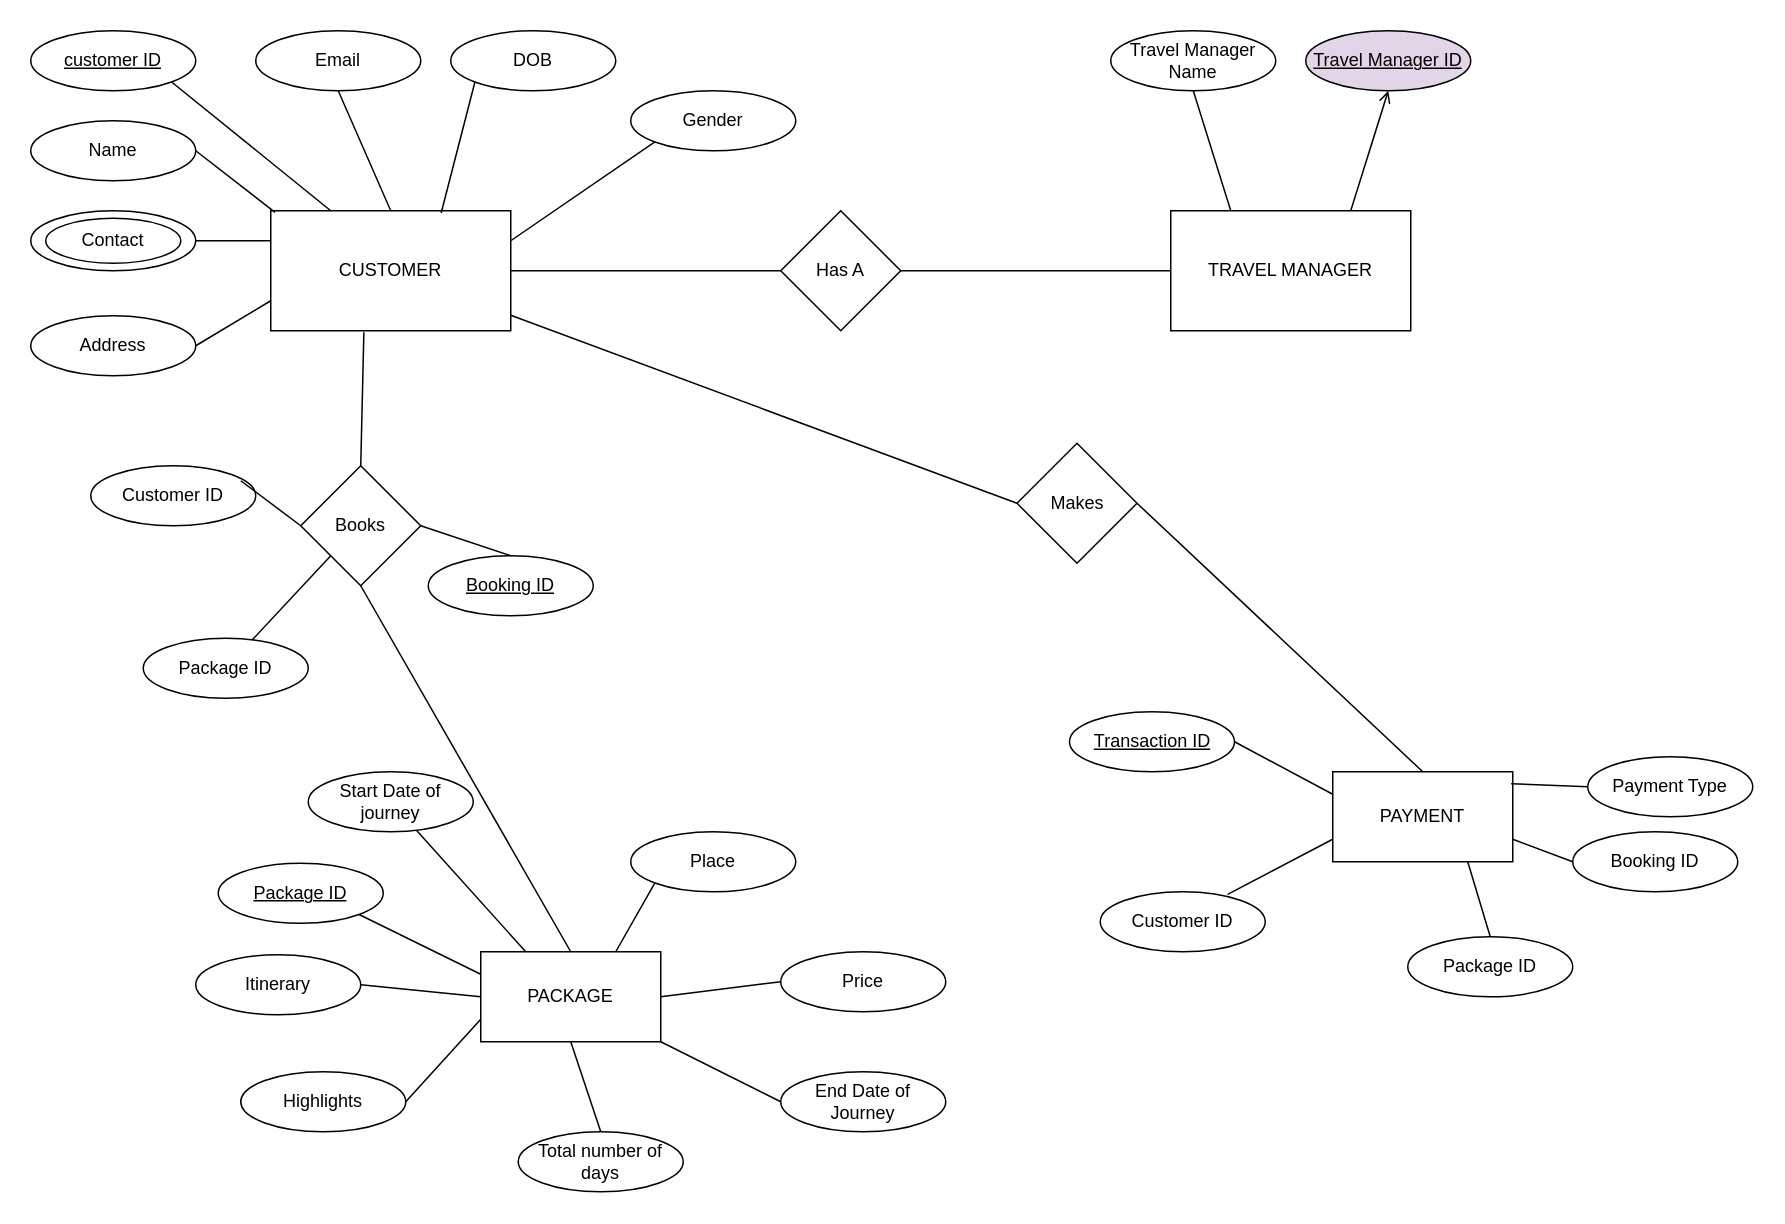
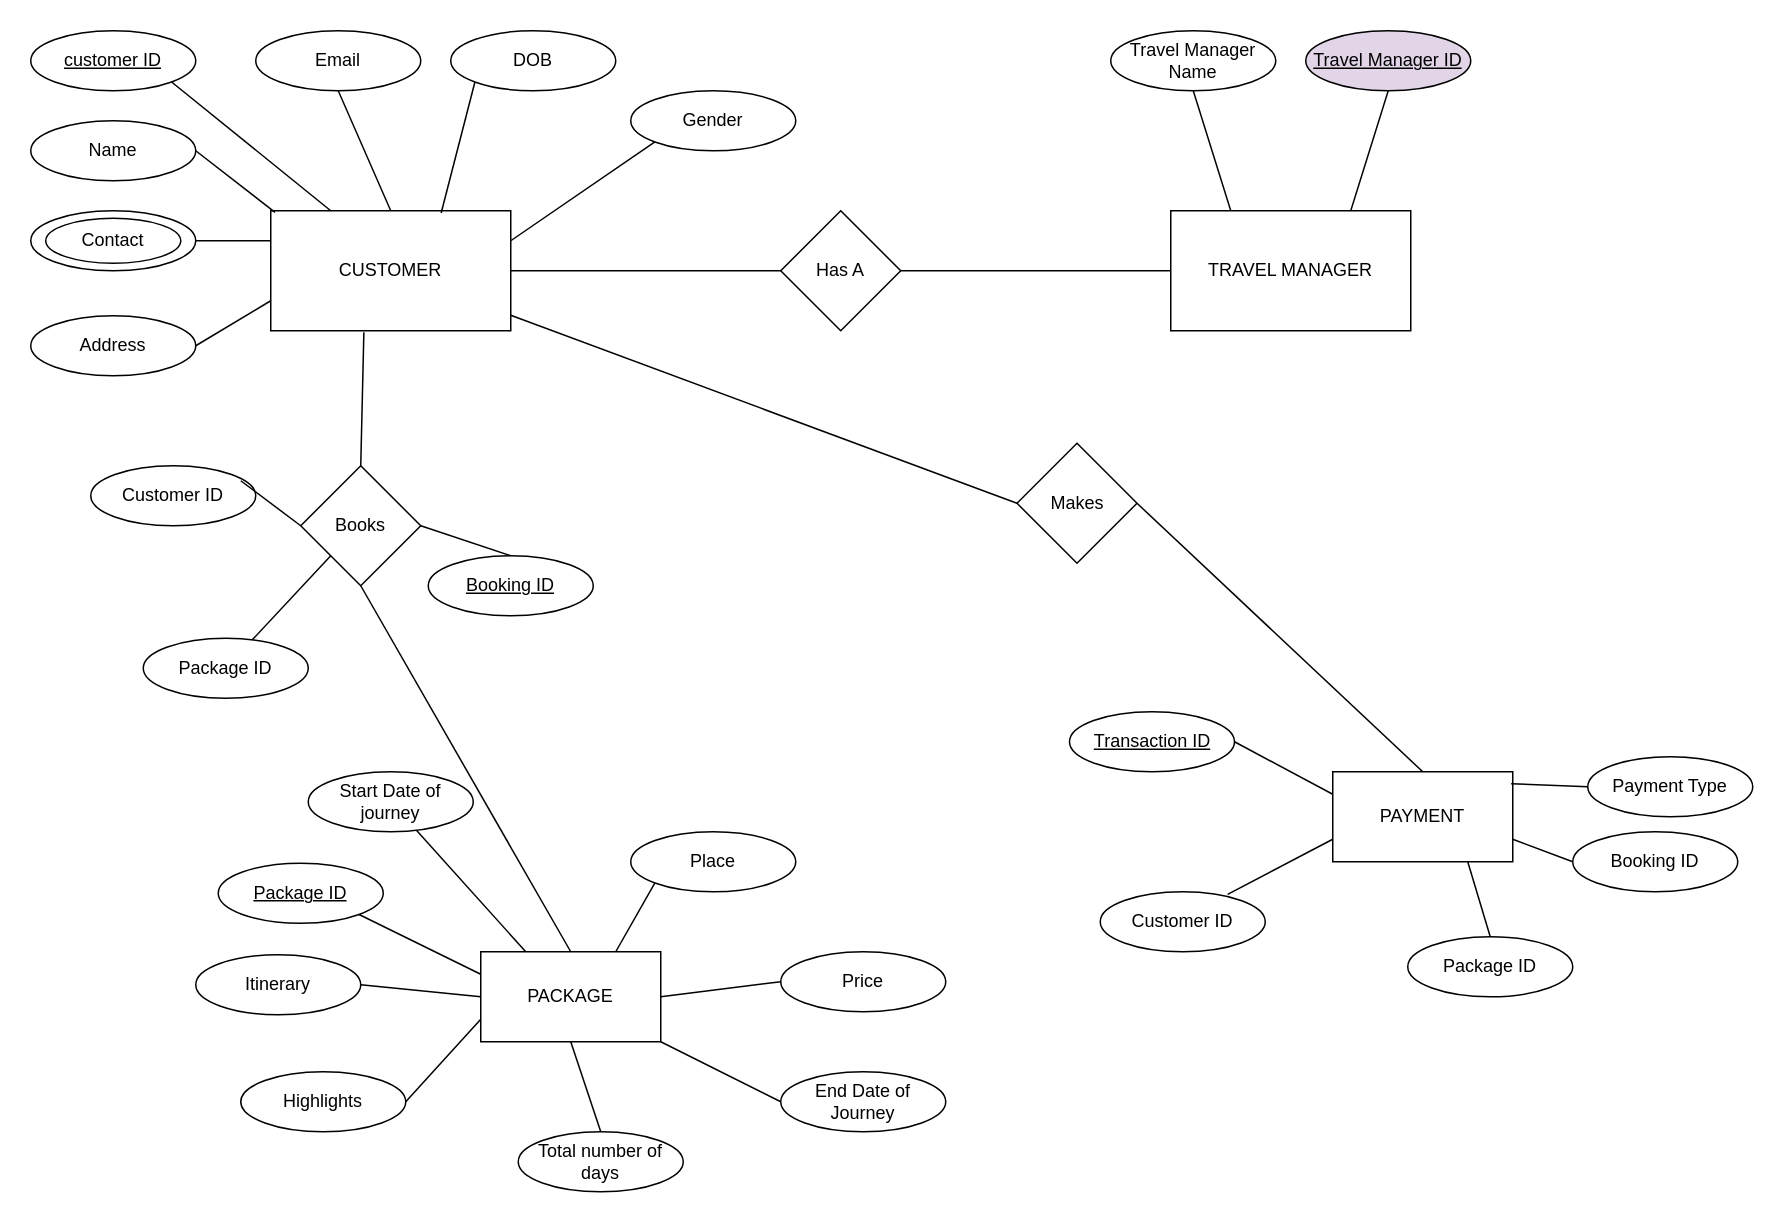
(1386, 97) -> (1387, 96)
